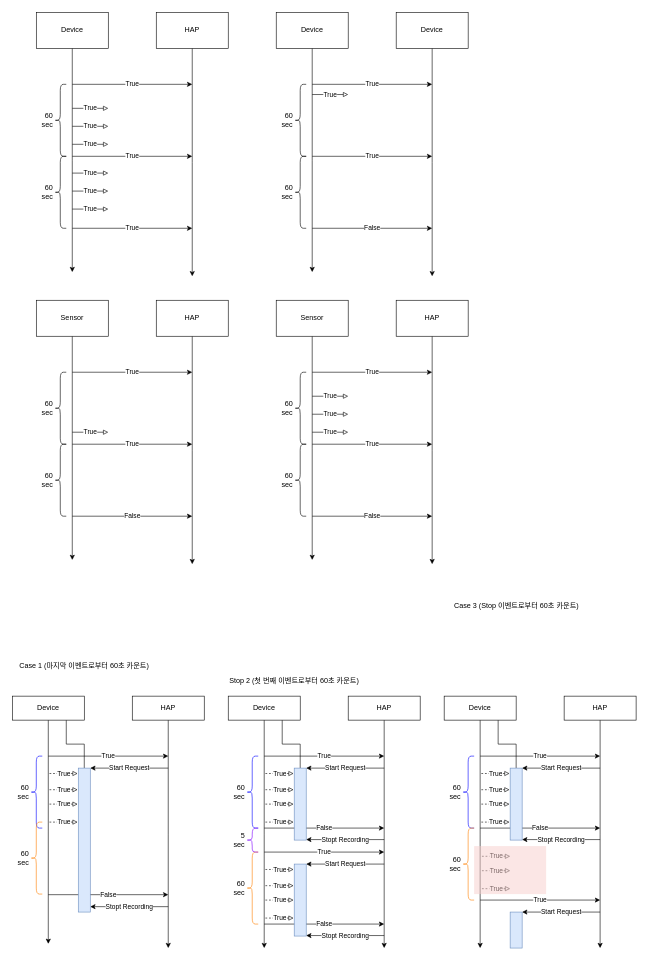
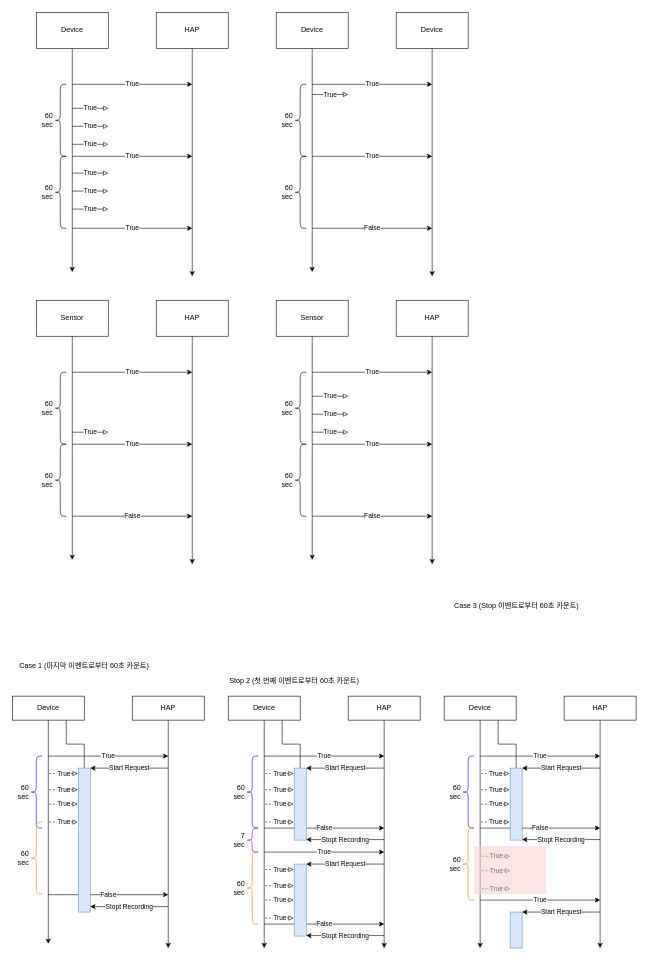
(239, 840) -> (239, 840)
